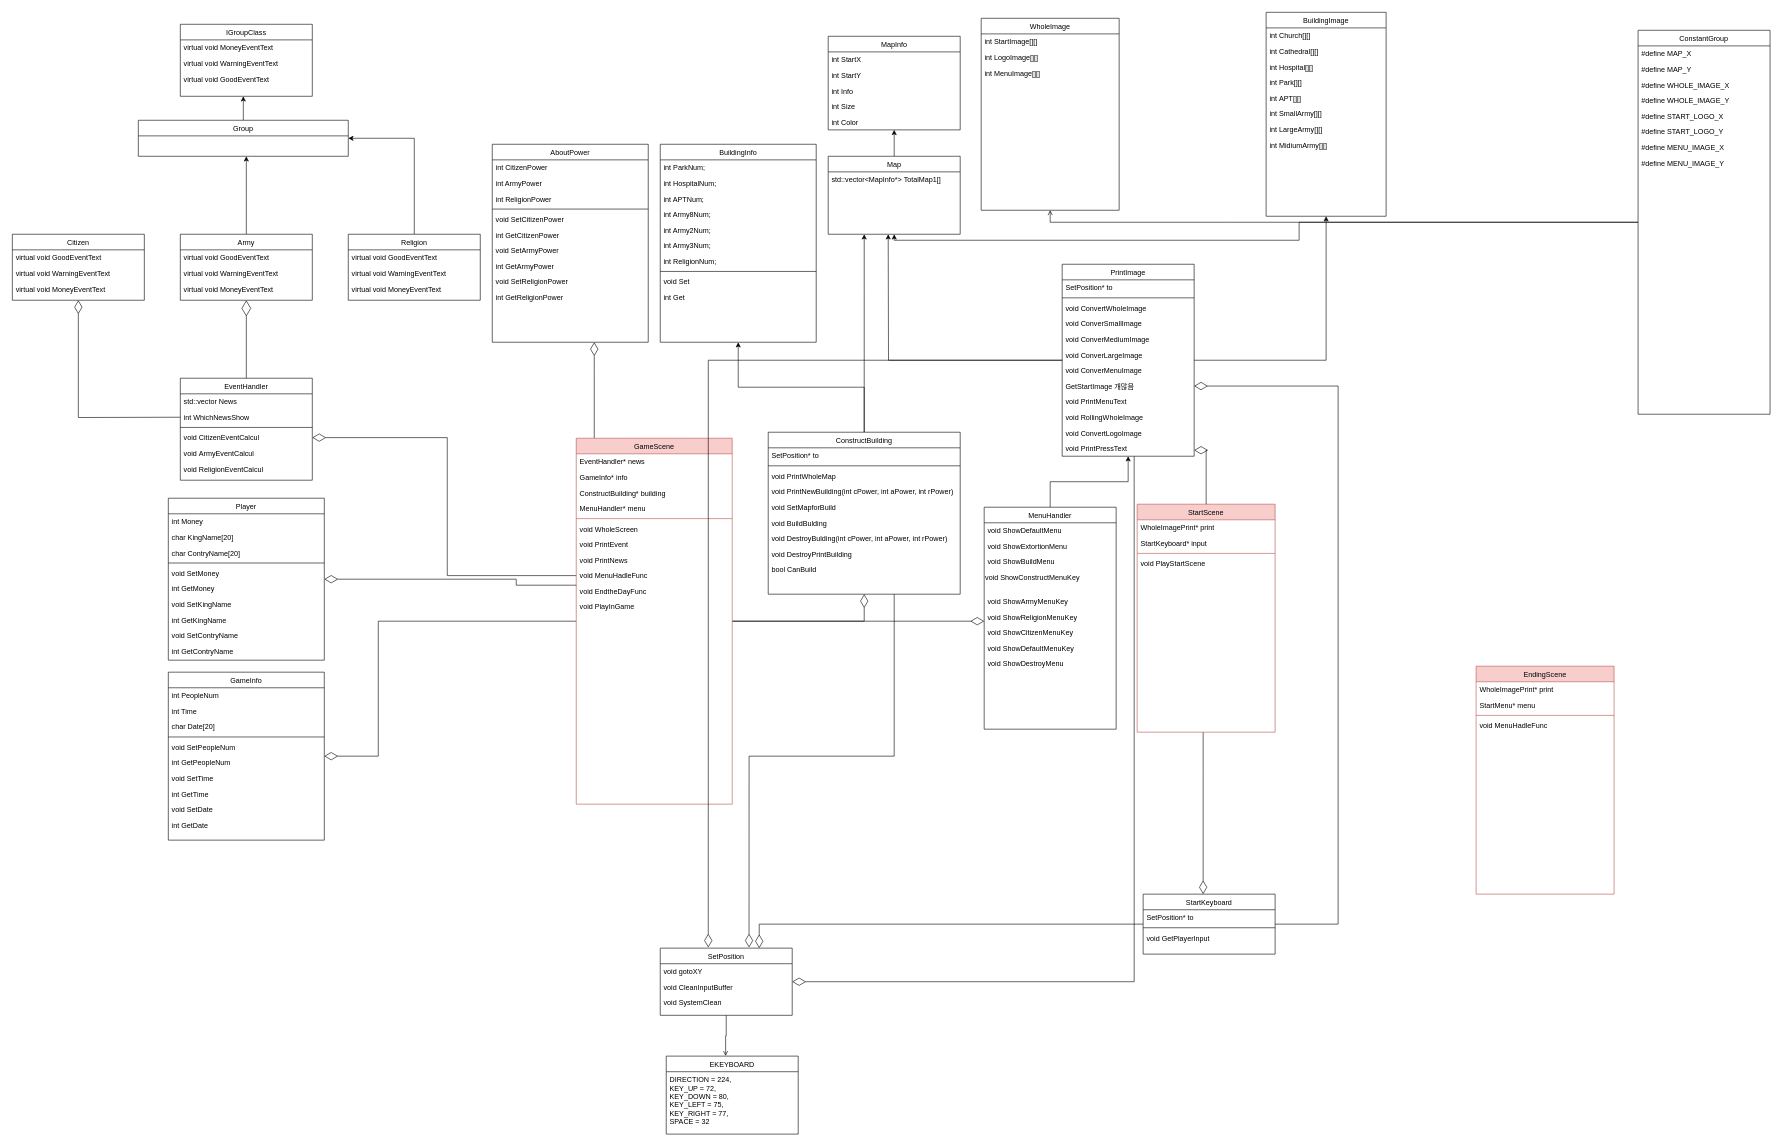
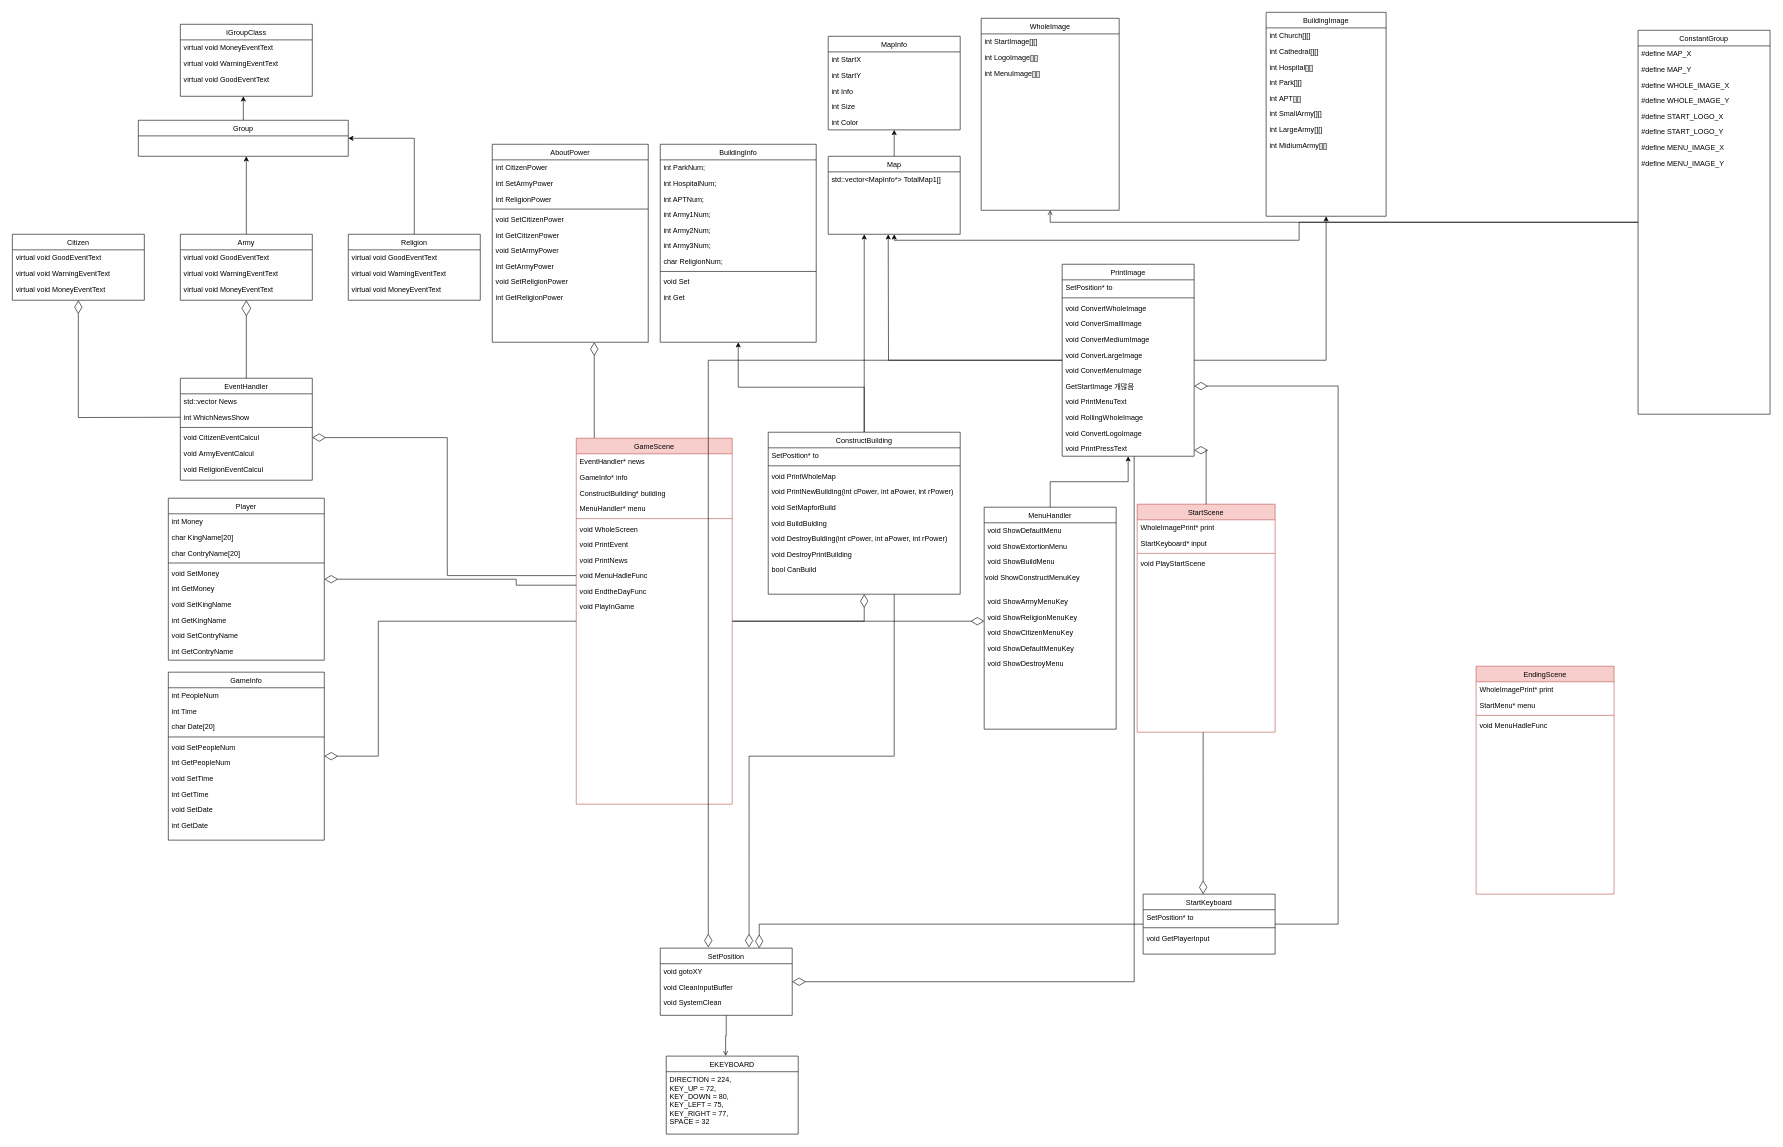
(520, 184) -> (526, 184)
(687, 215) -> (687, 215)
(690, 262) -> (693, 262)
